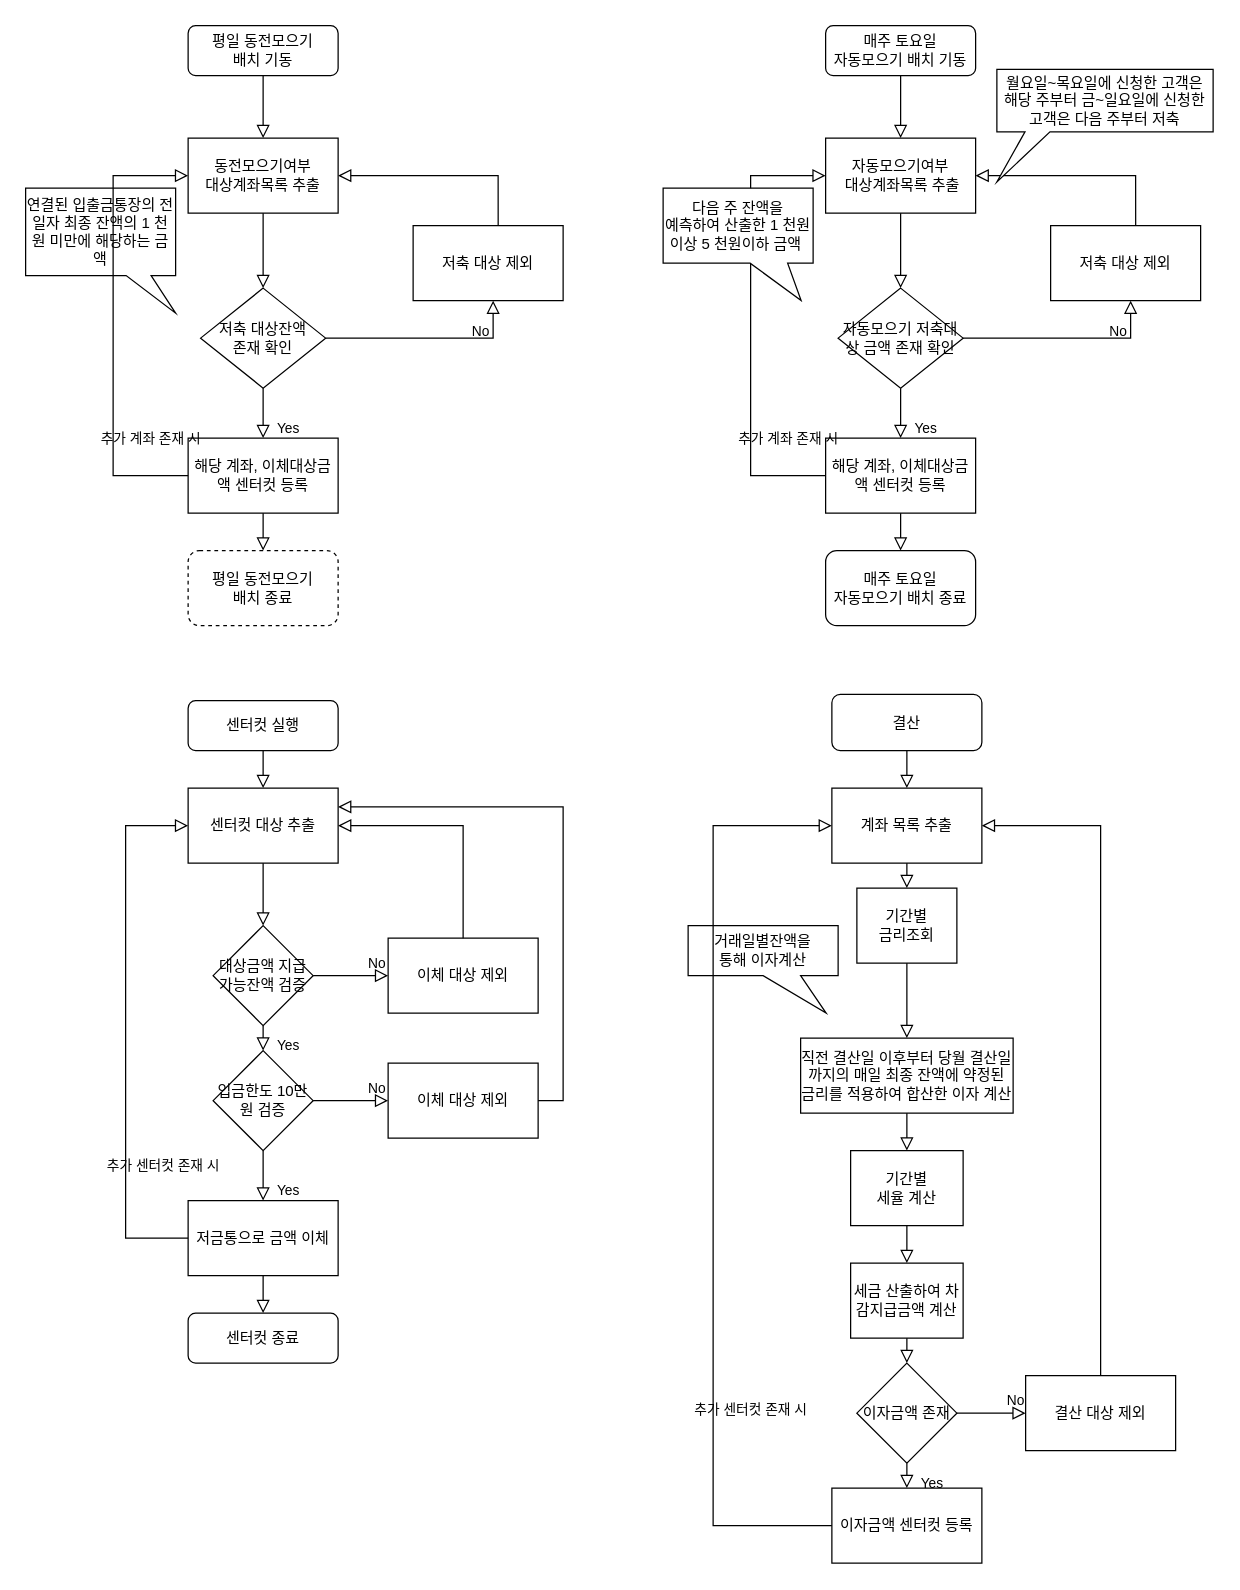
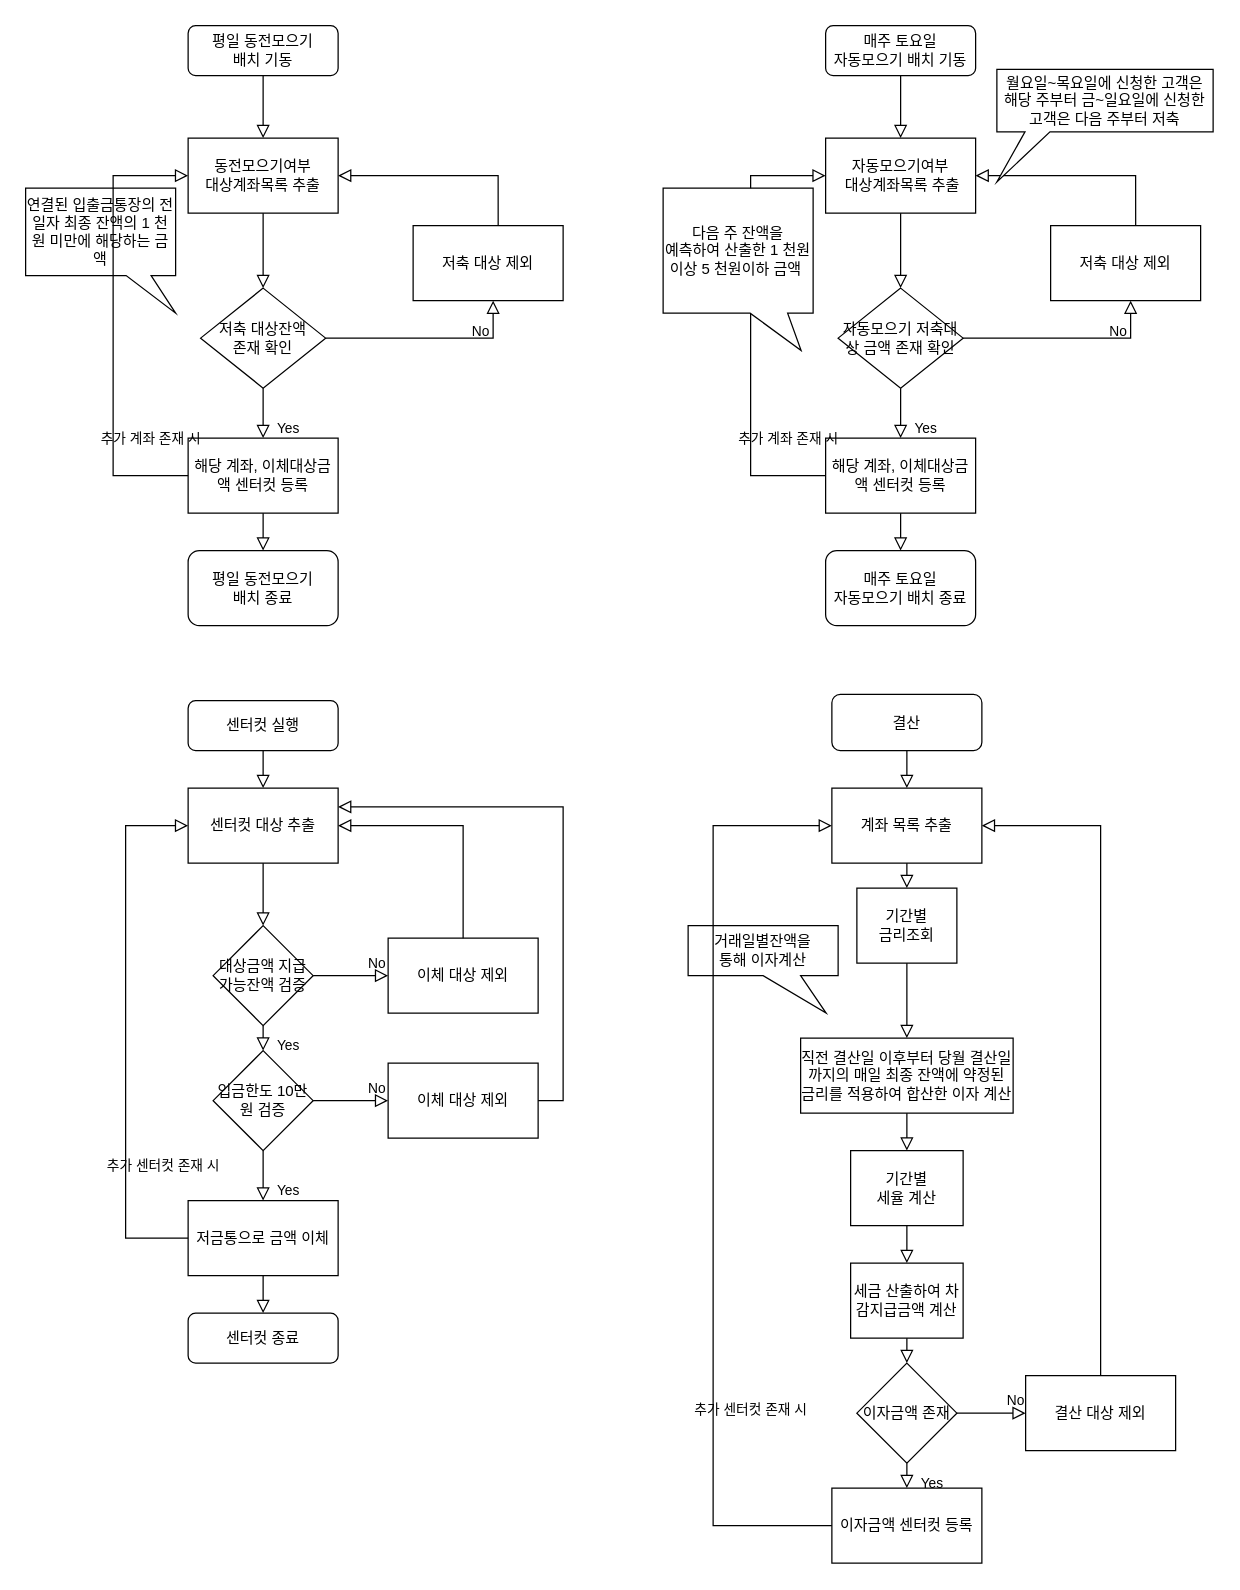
(738, 244) -> (738, 269)
(263, 588) -> (263, 588)
